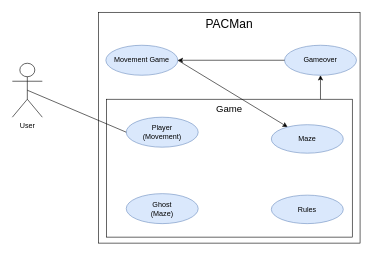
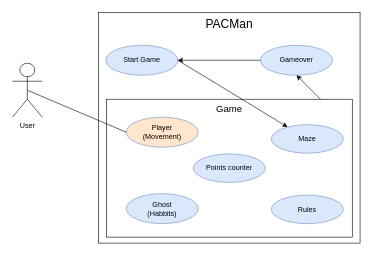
(142, 60) -> (142, 60)
(321, 60) -> (297, 60)
(162, 132) -> (162, 132)
none -> (230, 168)
(162, 209) -> (162, 209)
